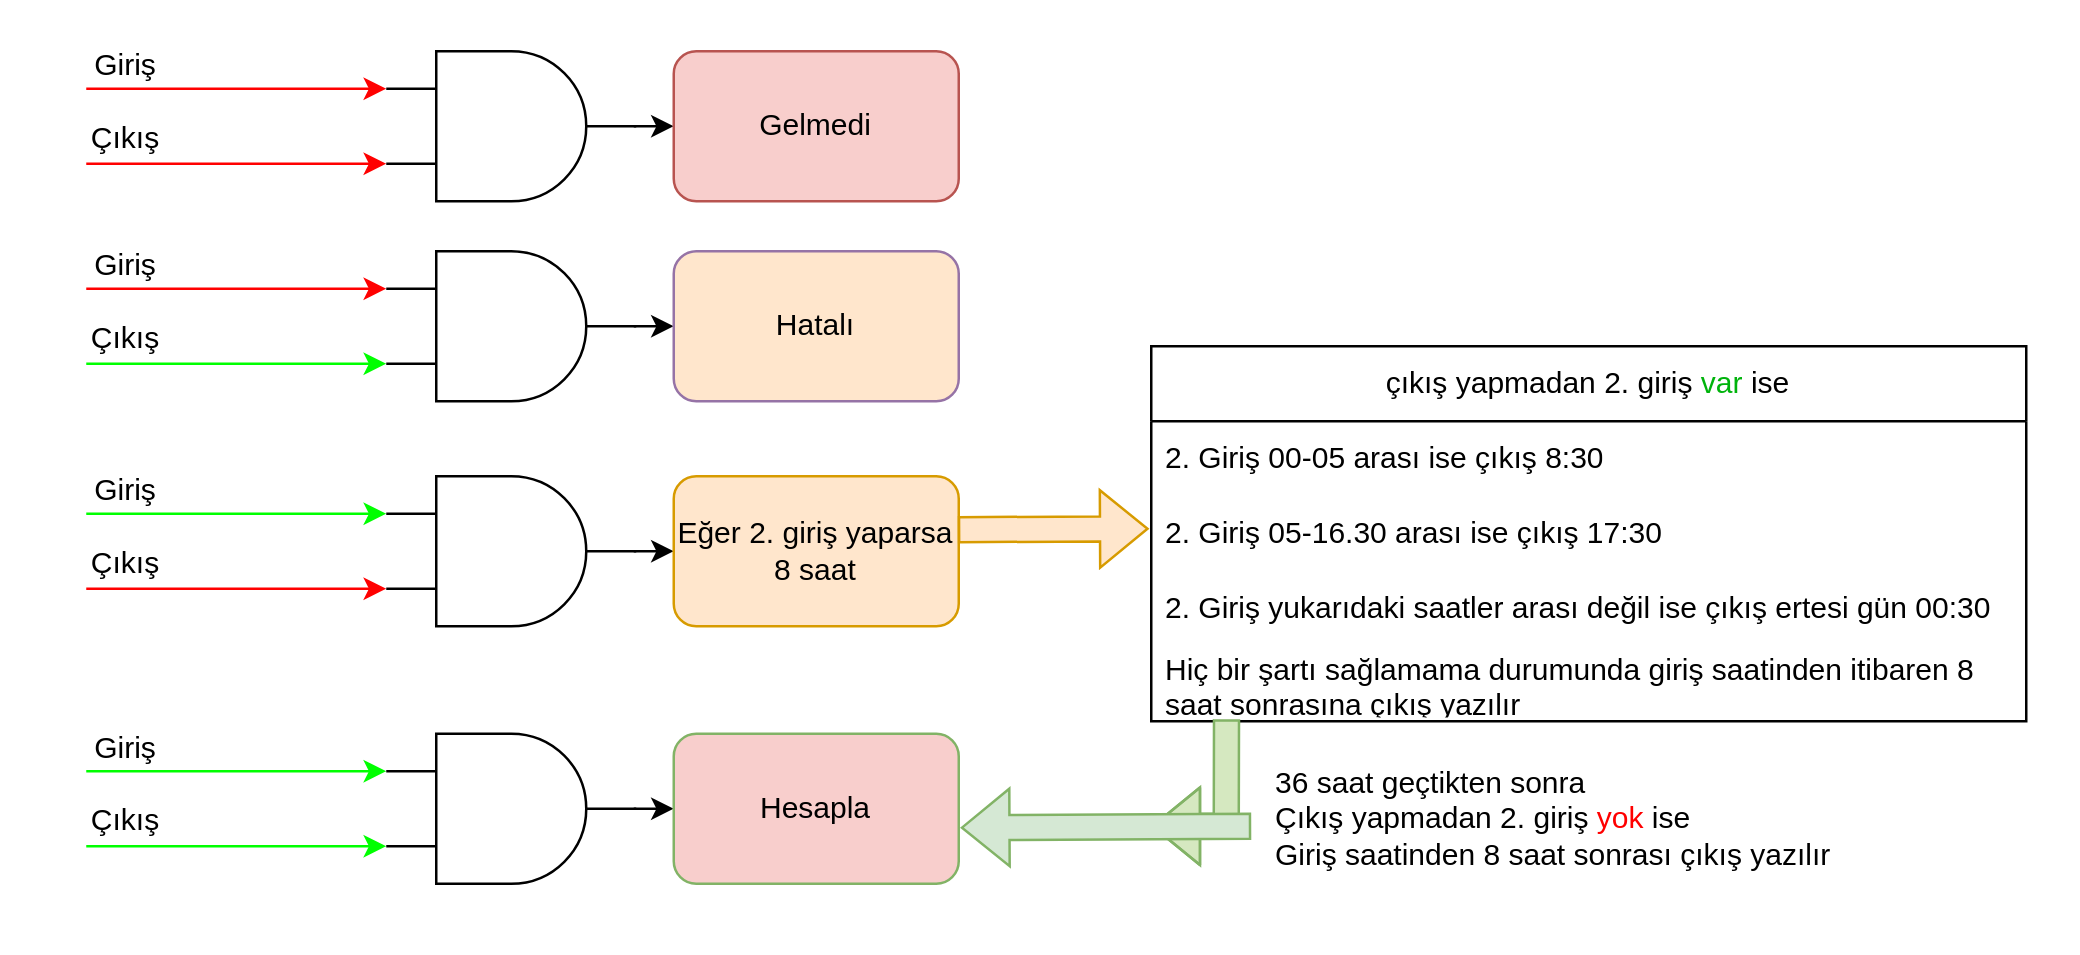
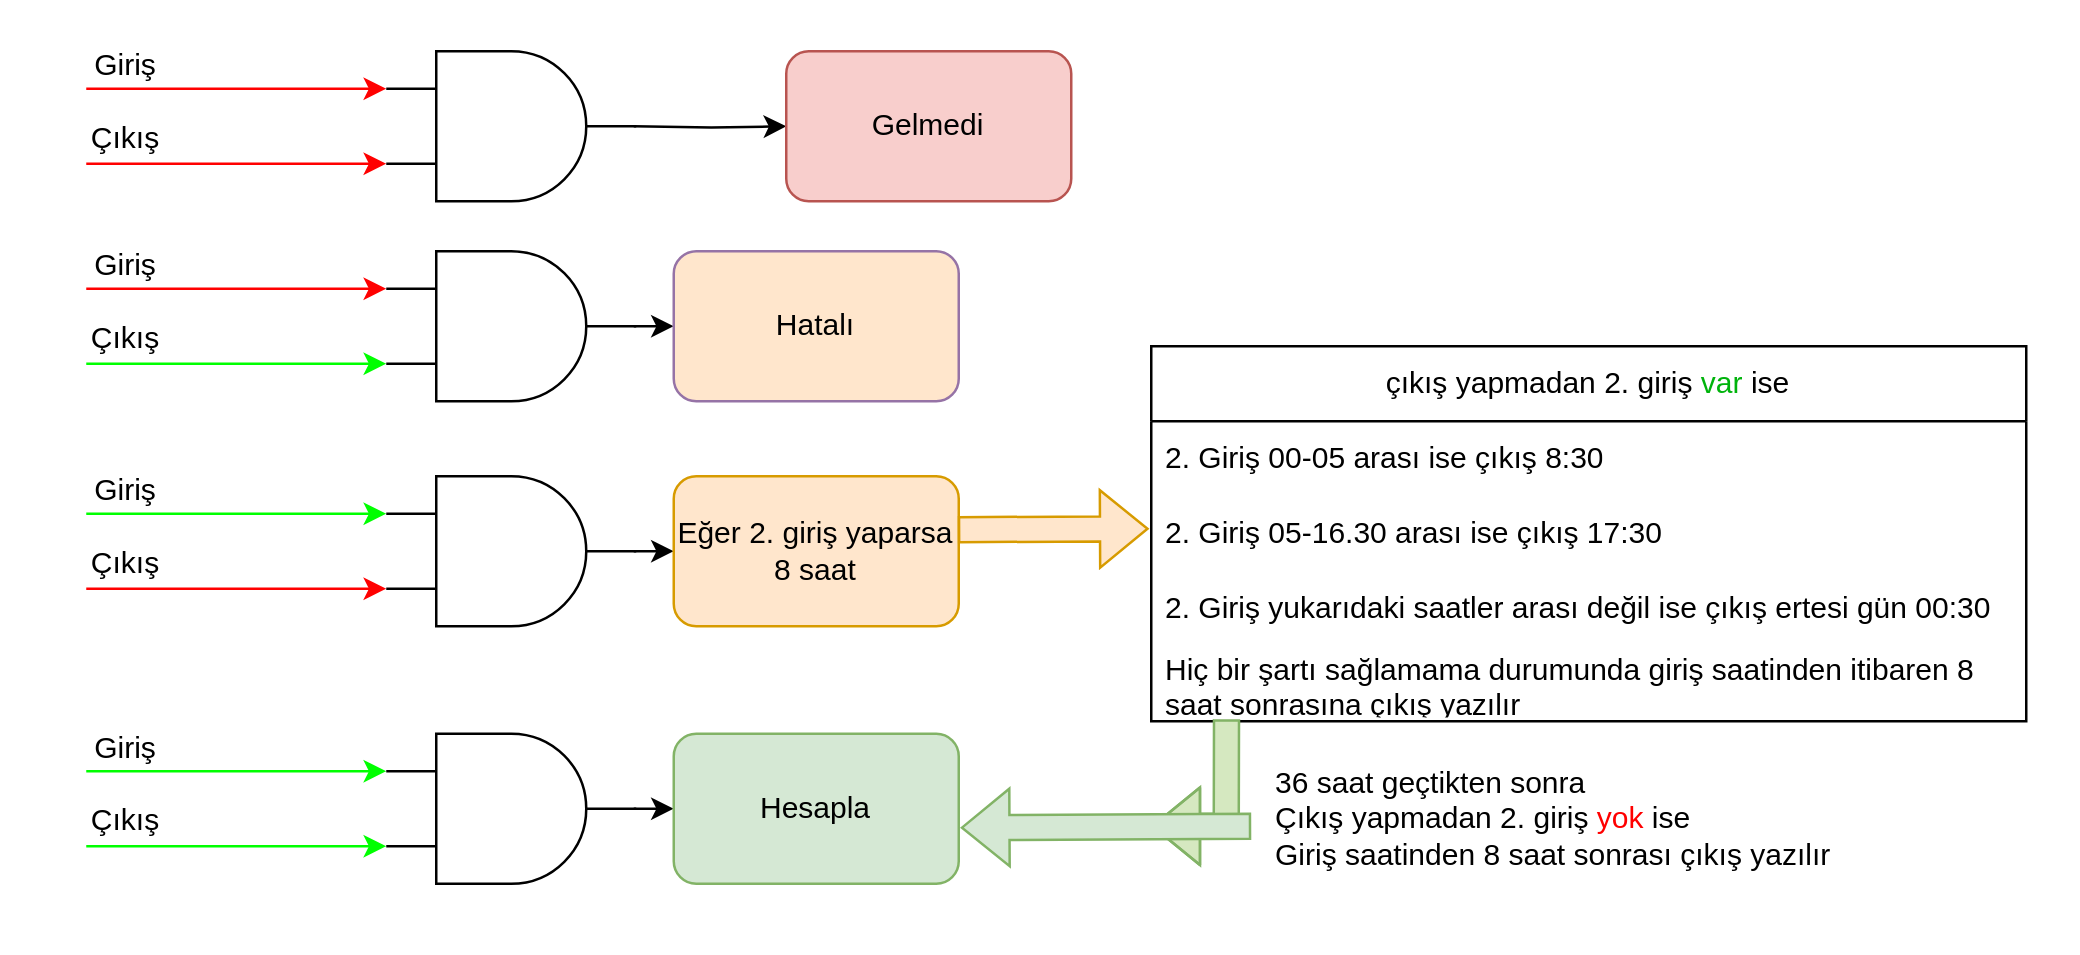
(816, 126) -> (929, 126)
(816, 809) -> (816, 809)
